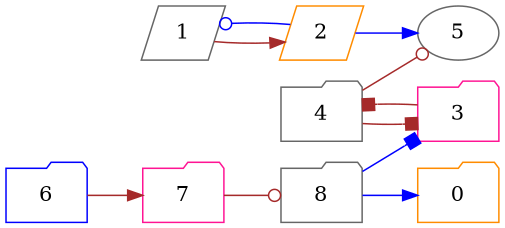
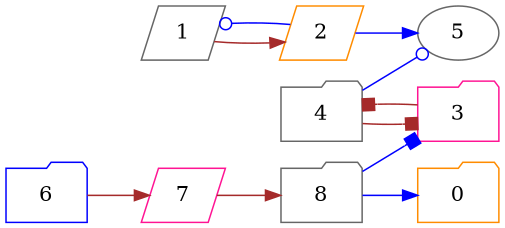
(390, 74) -> (390, 74)
(183, 195) -> (183, 195)
(246, 195) -> (241, 195)
